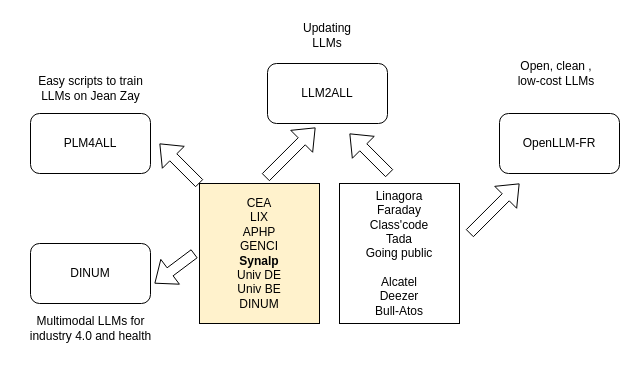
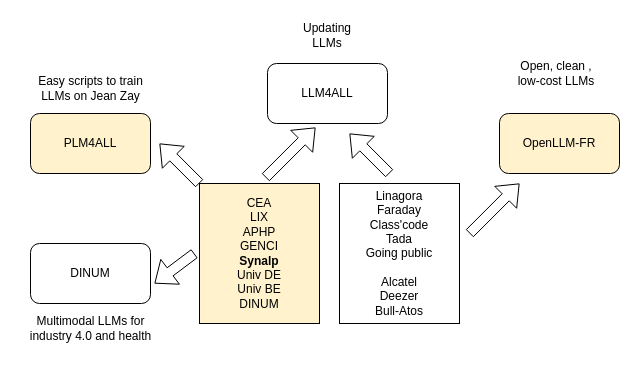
(328, 94) -> (328, 94)
(91, 144) -> (91, 144)
(560, 144) -> (560, 144)
